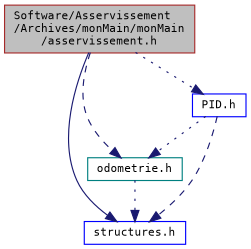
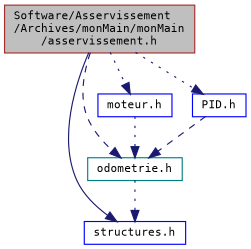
none -> (135, 105)
(182, 134) -> (182, 134)
(197, 171) -> none
